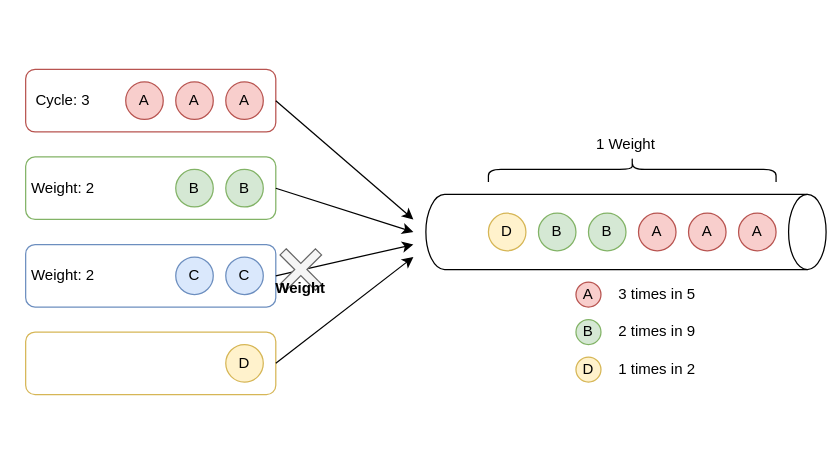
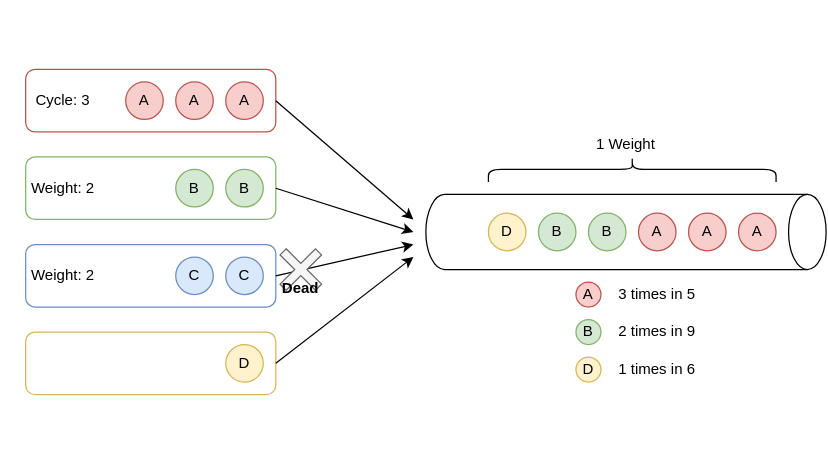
(301, 288) -> (301, 288)
(657, 369) -> (657, 369)
